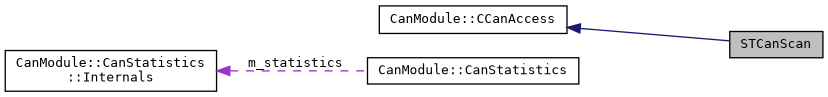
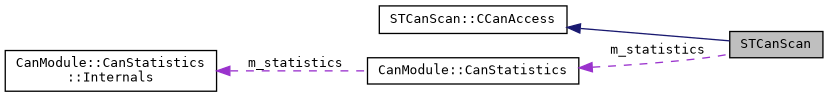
(473, 20) -> (473, 20)
none -> (661, 62)
